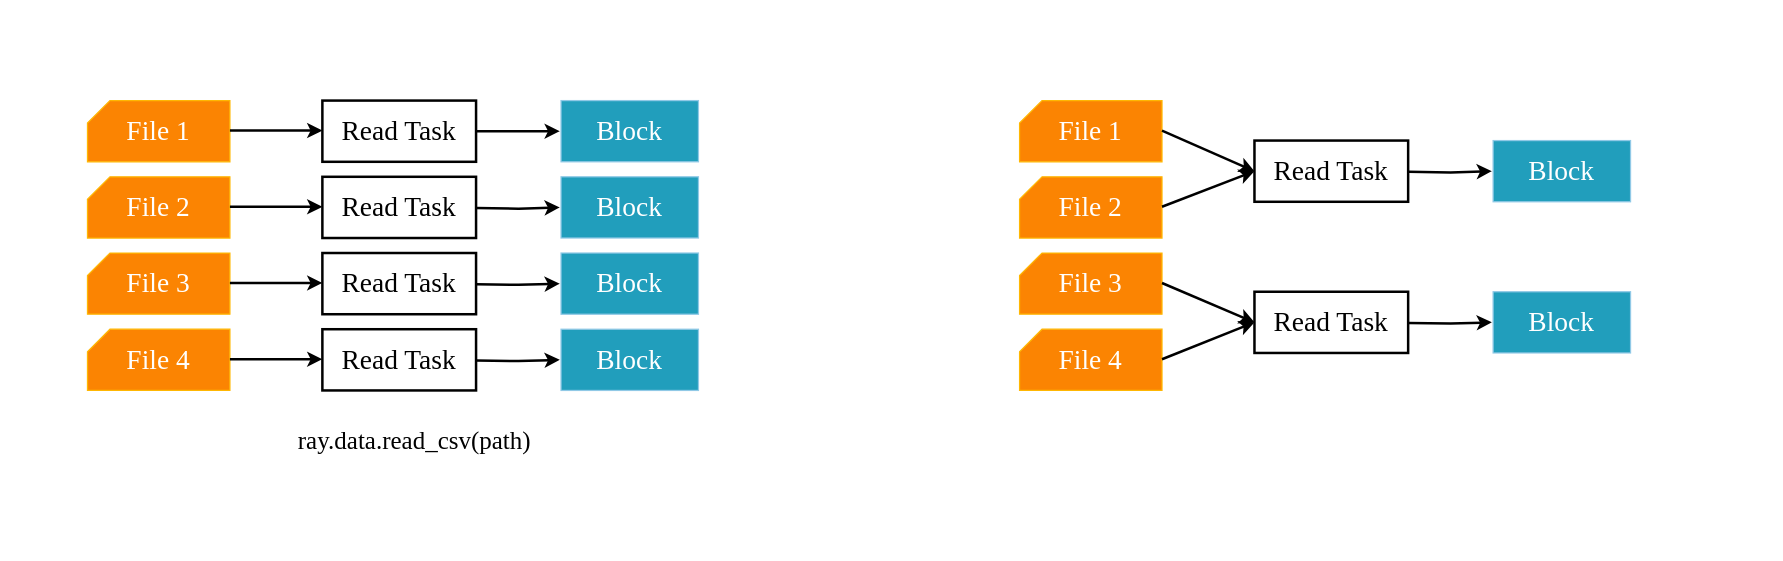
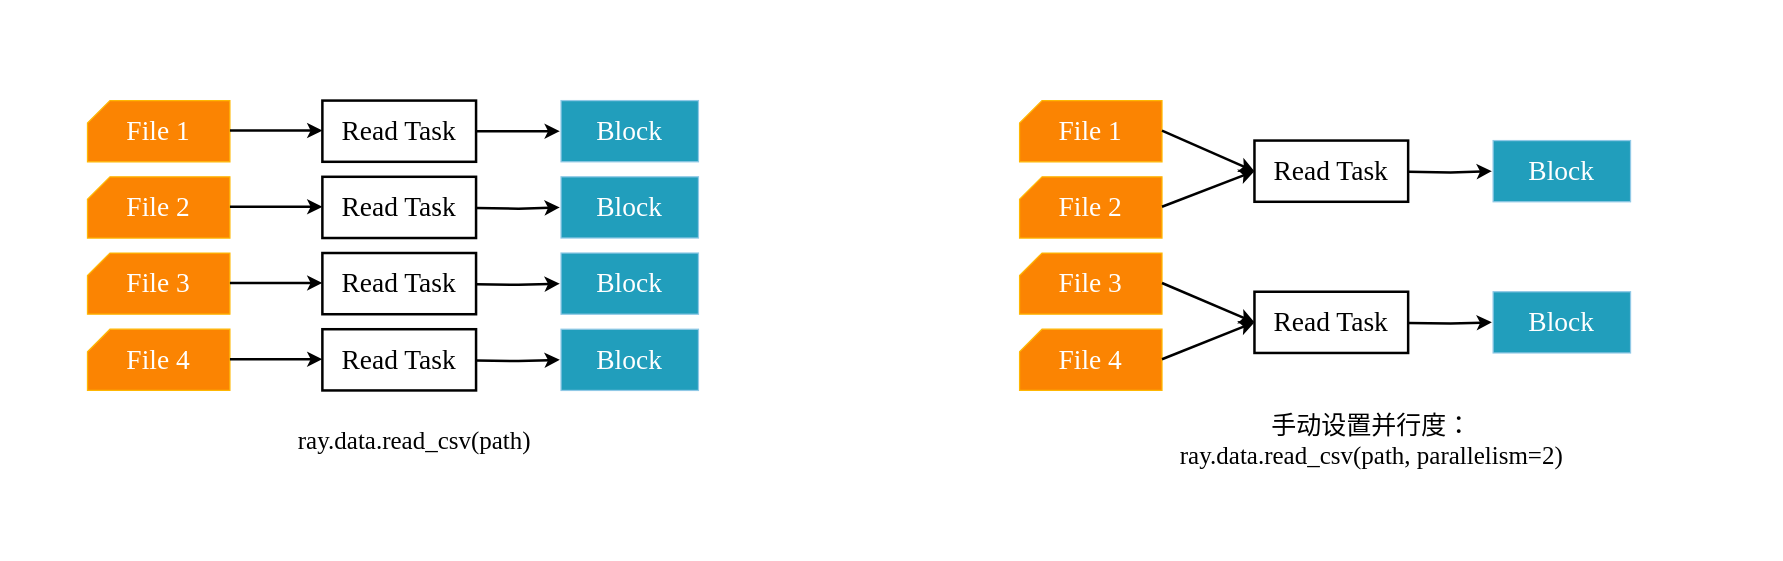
none -> (1372, 439)
